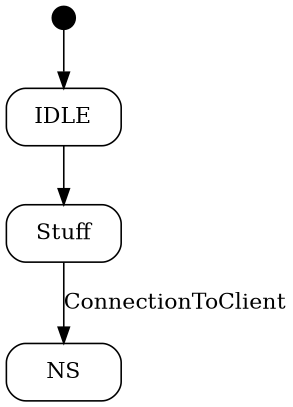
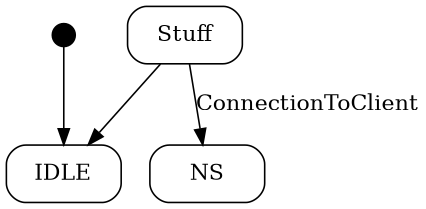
(64, 167) -> (130, 98)
